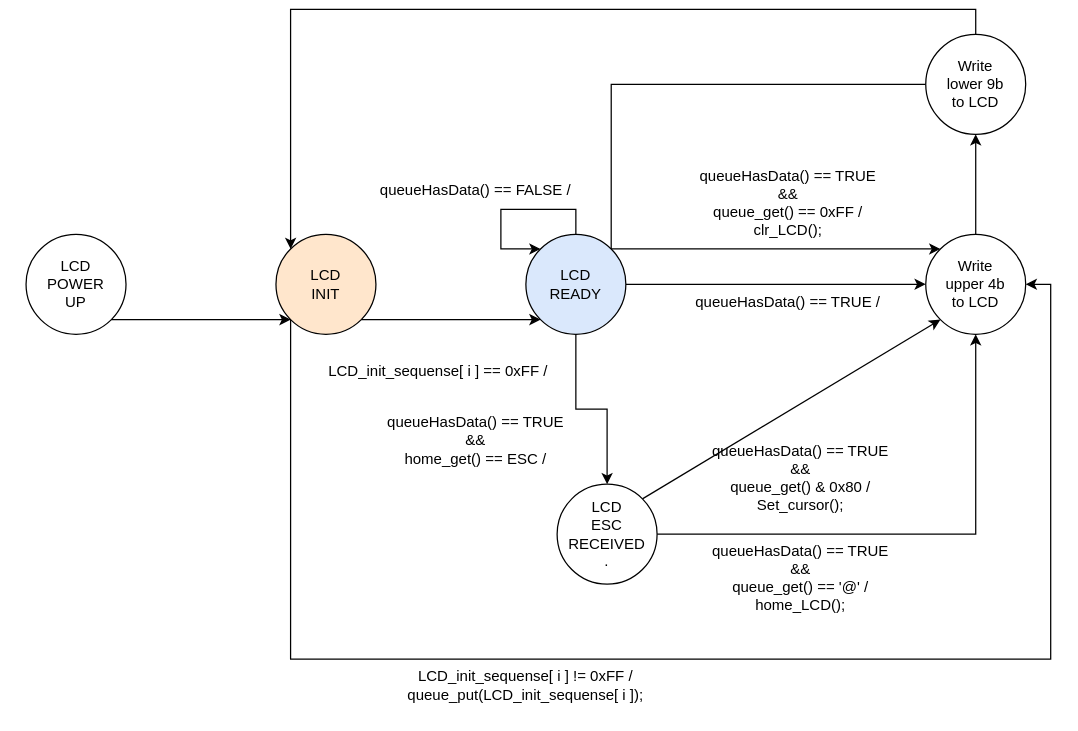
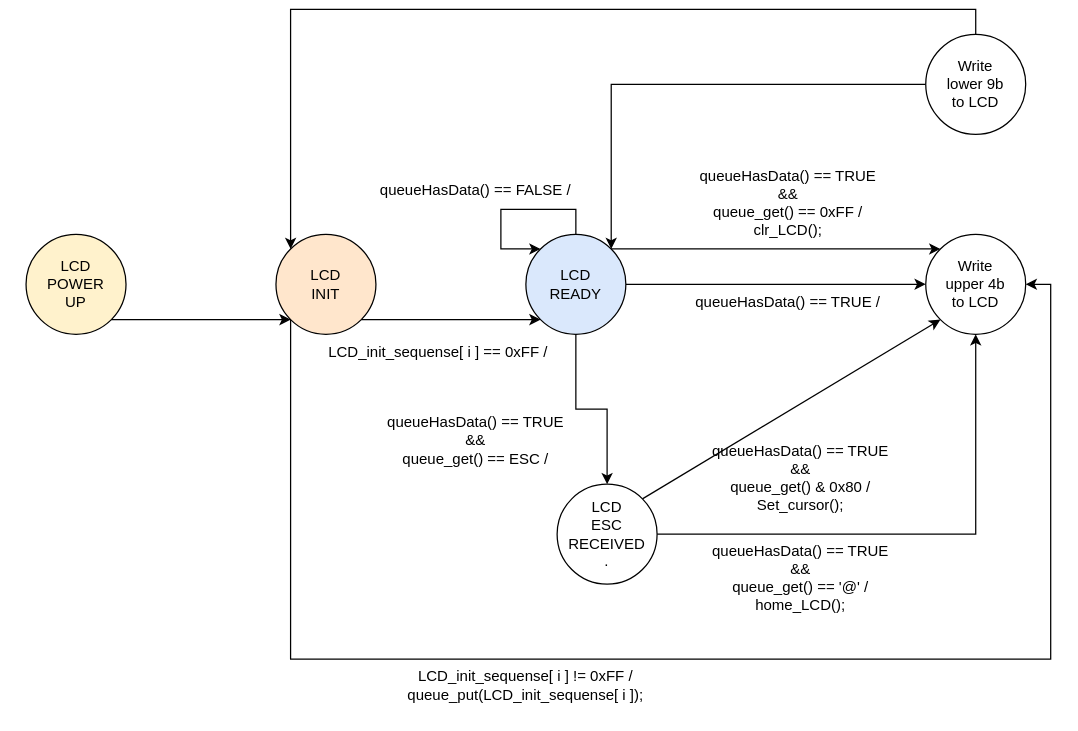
(976, 188) -> none
(611, 242) -> (611, 239)
(76, 284) -> (76, 284)
(438, 372) -> (438, 353)
(476, 441) -> (476, 441)
